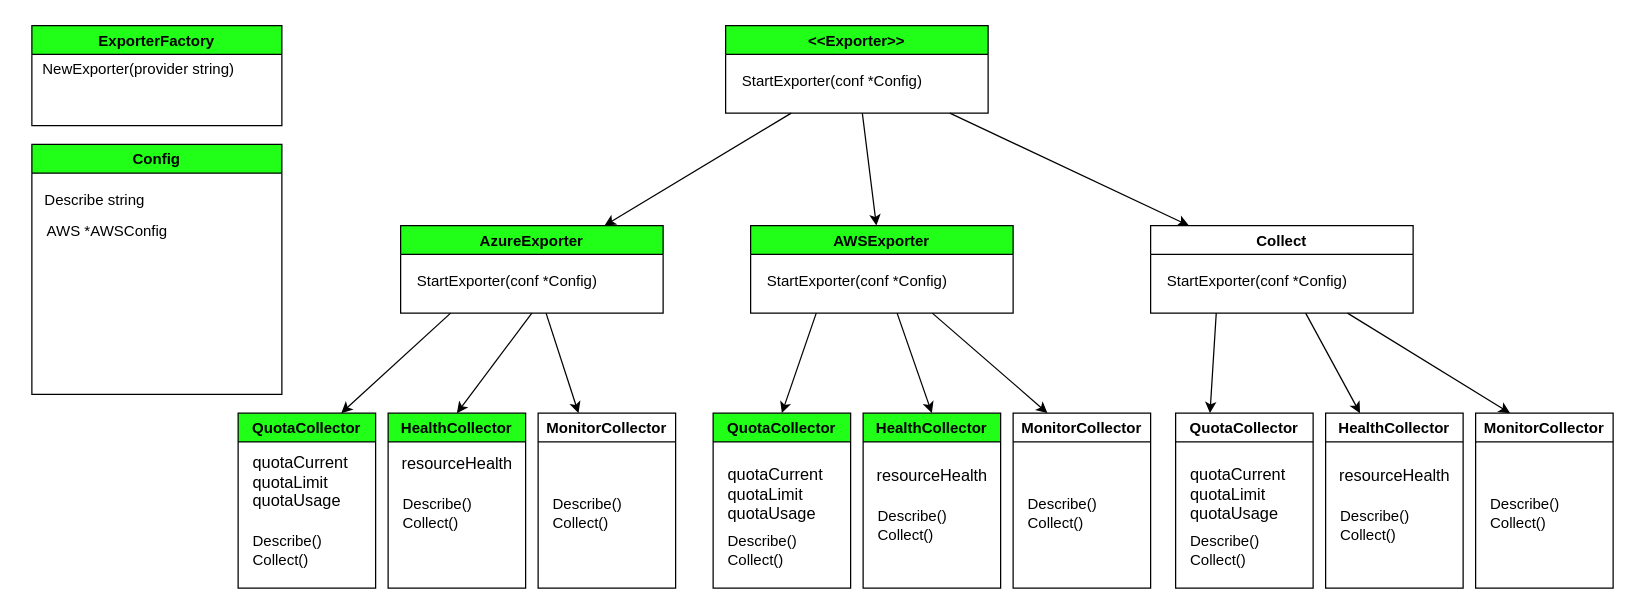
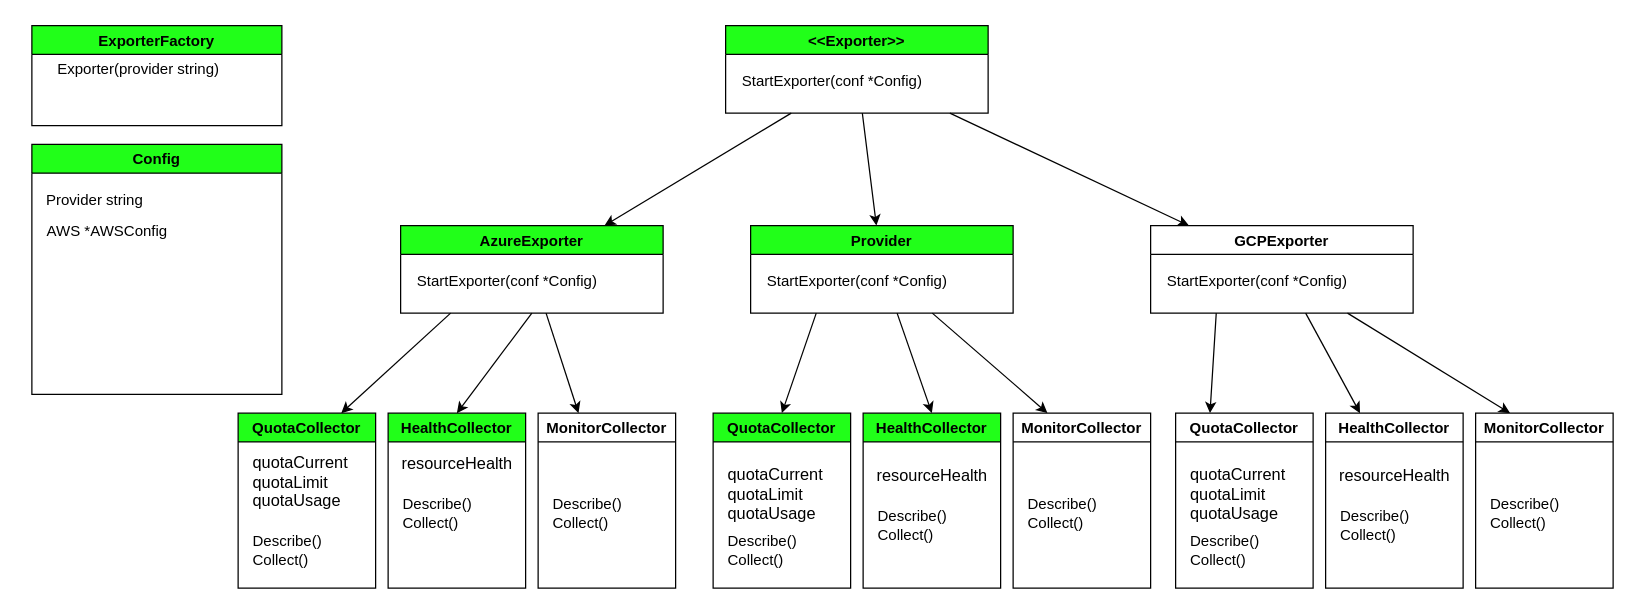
(139, 69) -> (139, 69)
(95, 201) -> (95, 201)
(881, 241) -> (881, 241)
(1281, 241) -> (1281, 241)
